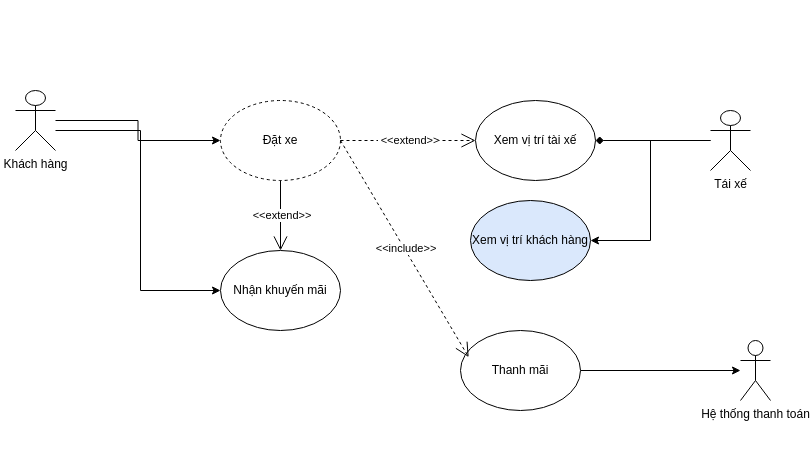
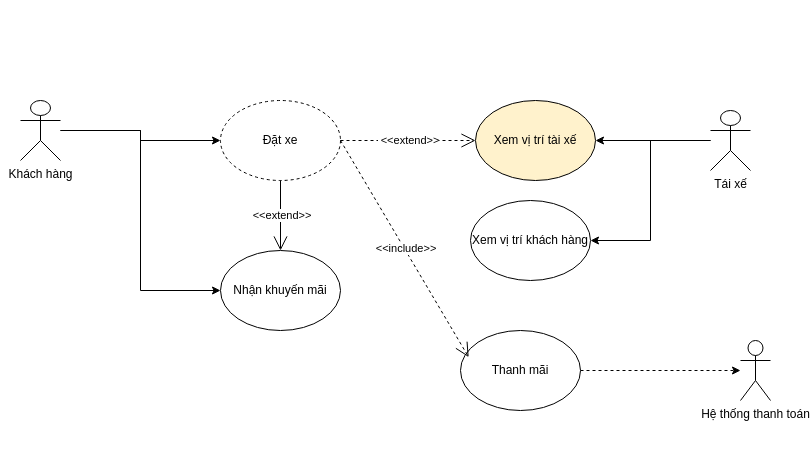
(36, 121) -> (41, 131)
(536, 141) -> (536, 141)
(604, 141) -> (603, 141)
(531, 241) -> (531, 241)
(657, 371) -> (657, 371)
